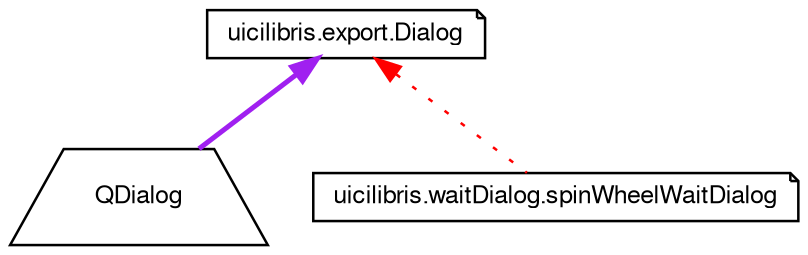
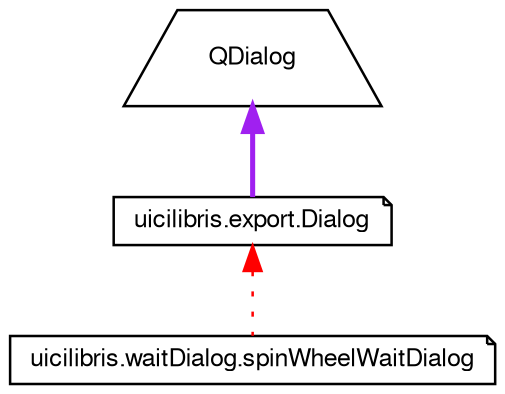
(248, 112) -> (253, 165)
